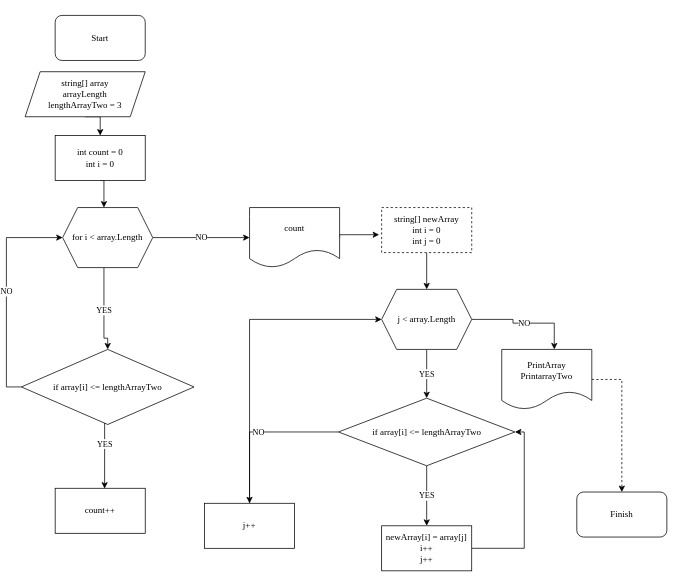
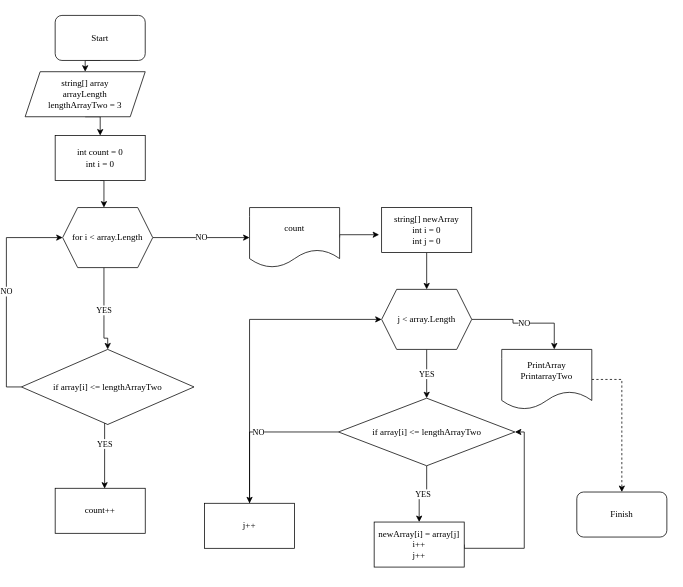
none -> (85, 63)
(426, 230) -> (426, 230)
(426, 548) -> (419, 544)
